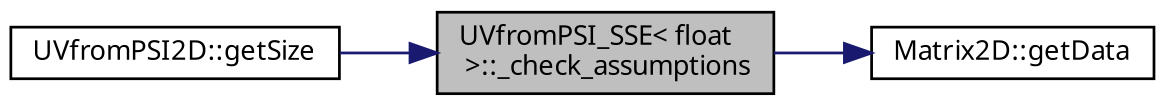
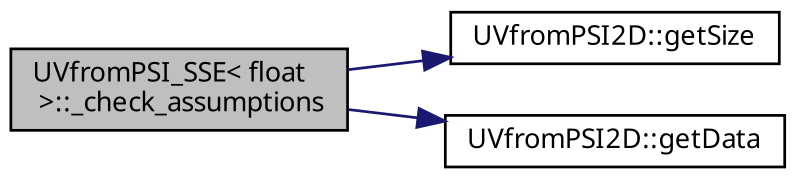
(375, 53) -> (386, 65)
(1013, 53) -> (615, 141)
